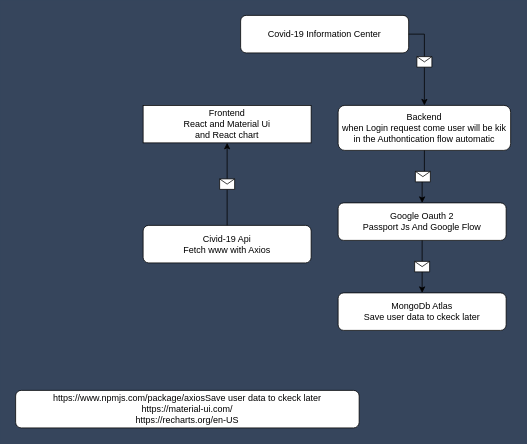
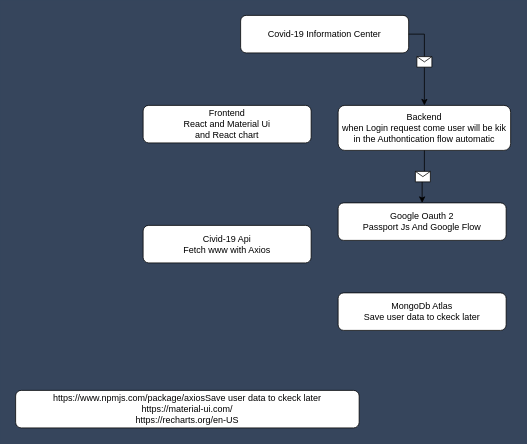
(227, 124) -> (227, 124)
(227, 186) -> none
(422, 268) -> none
